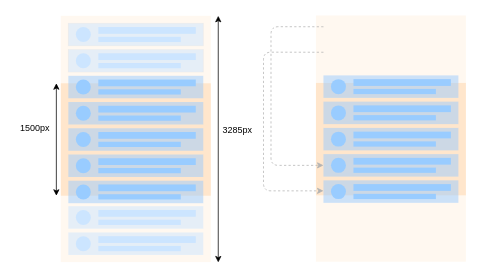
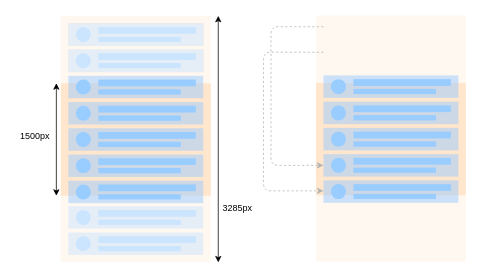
(35, 128) -> (35, 136)
(237, 130) -> (237, 209)
